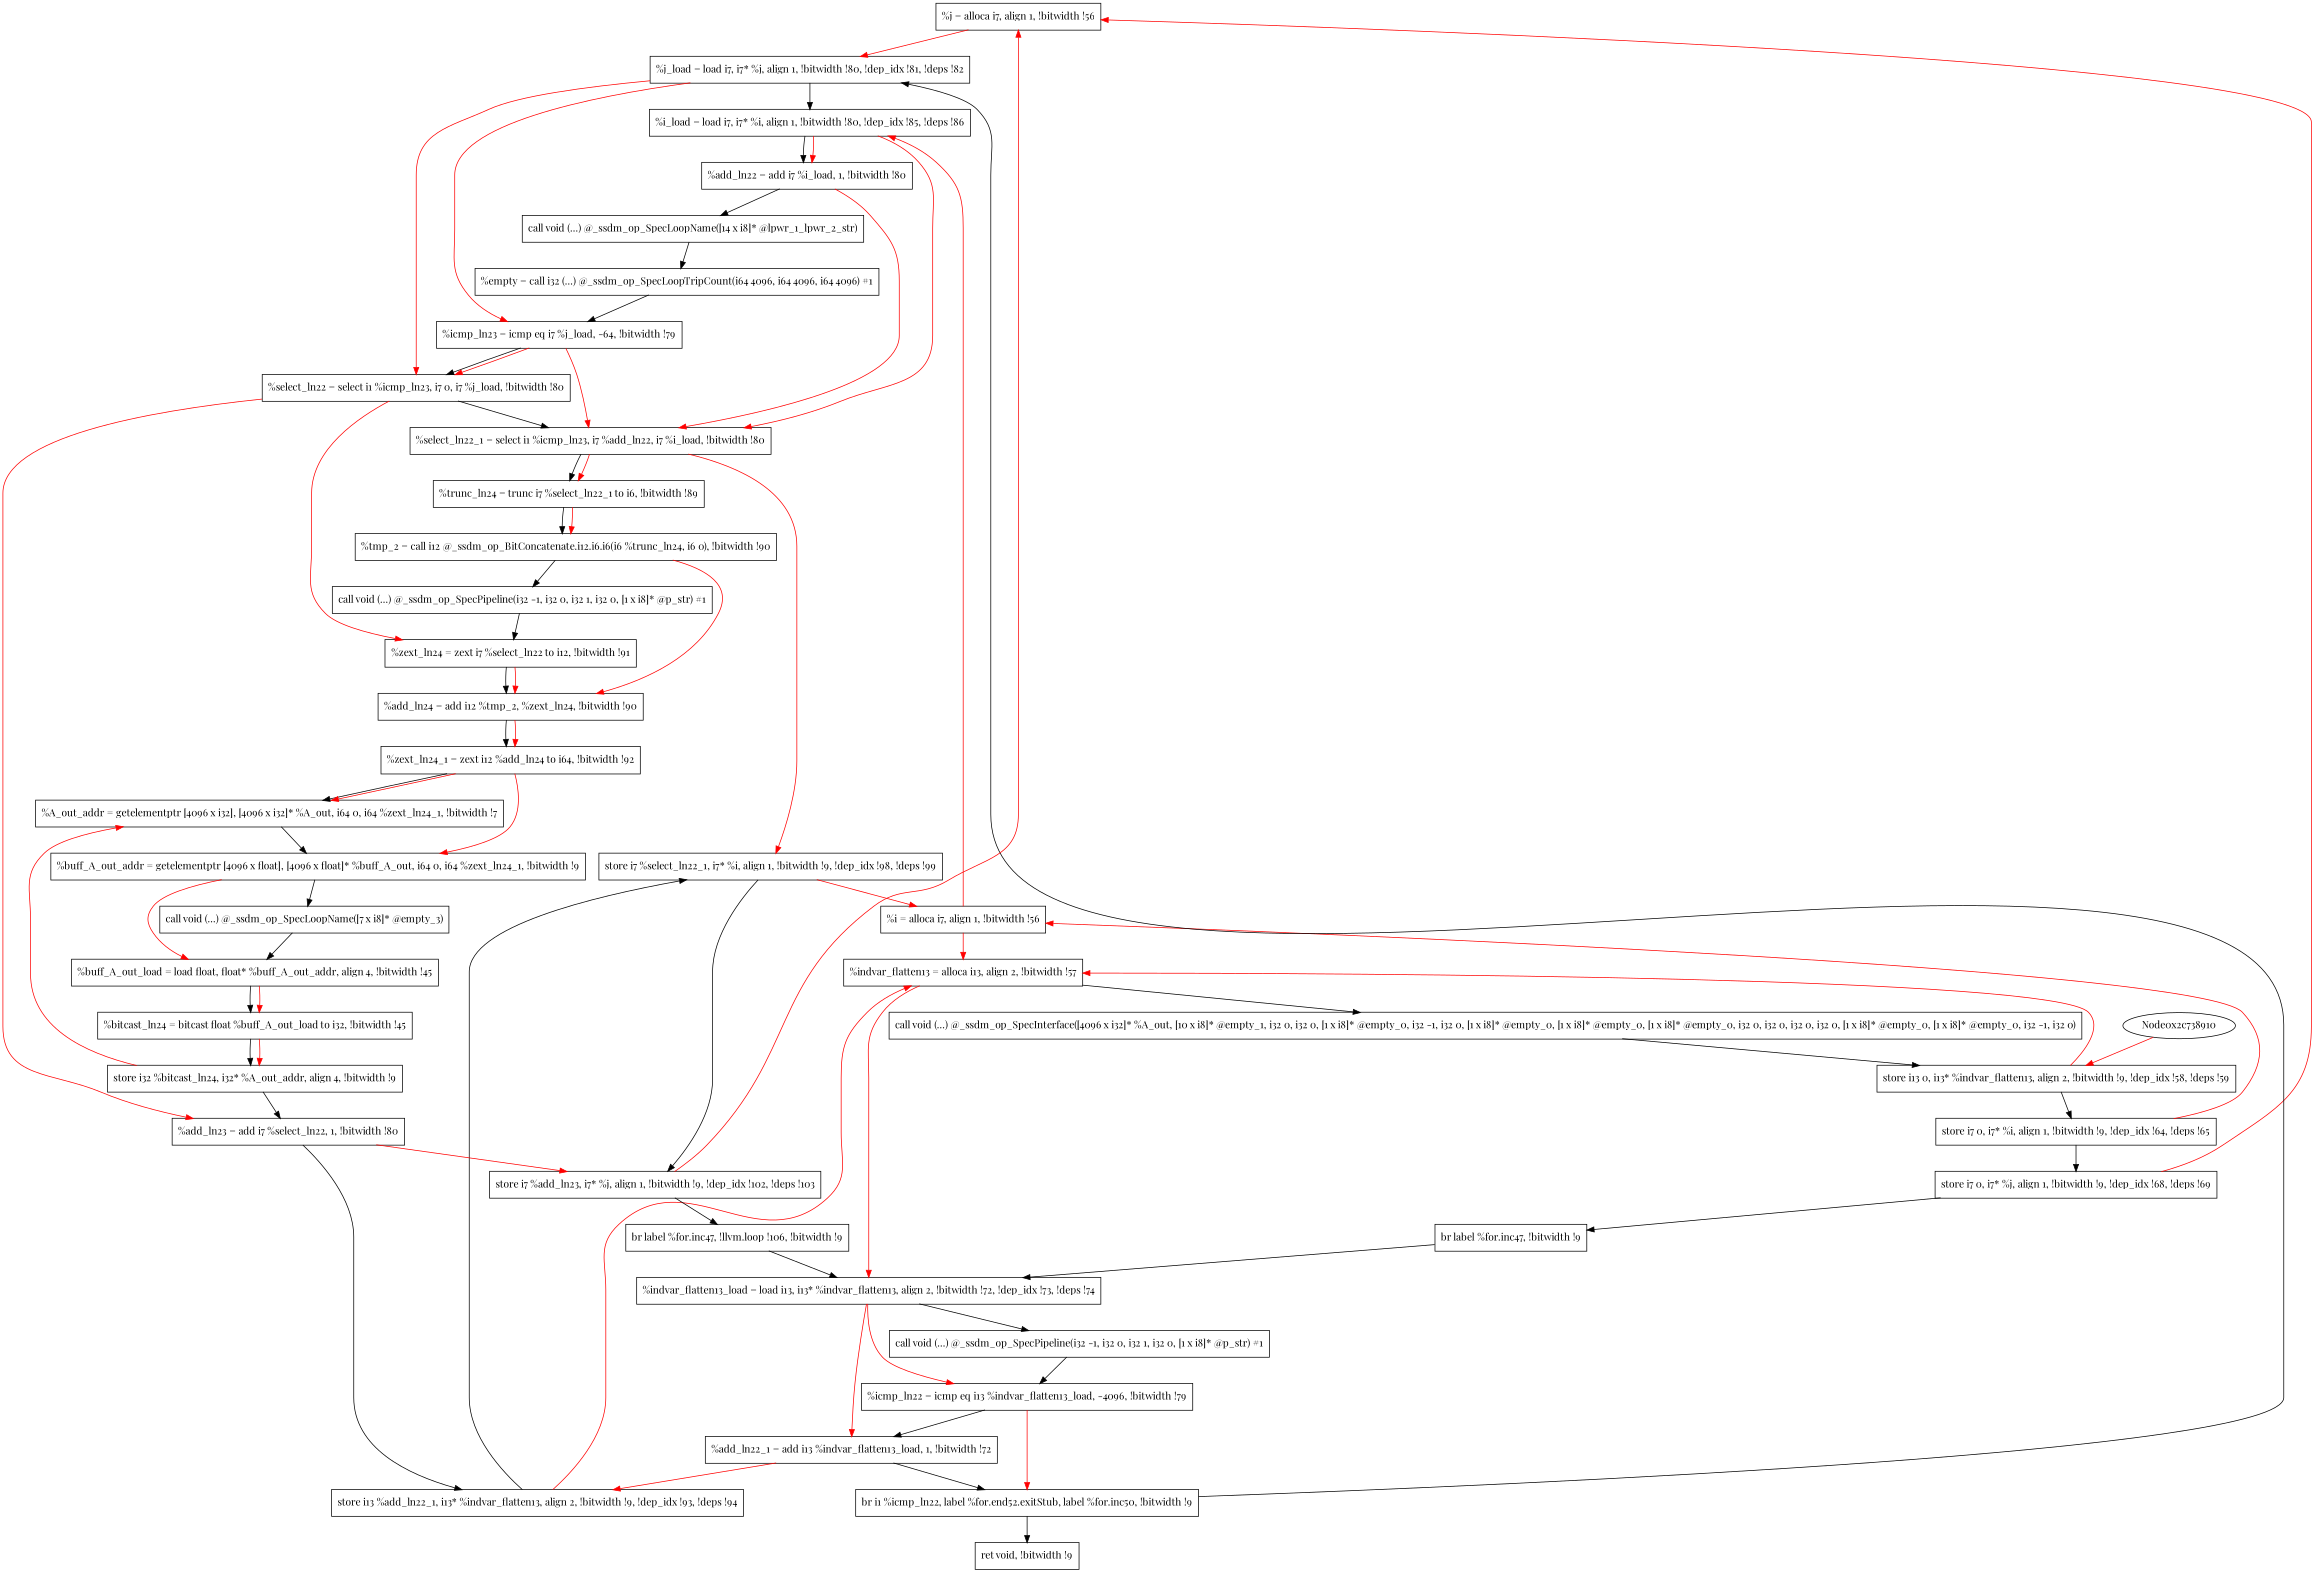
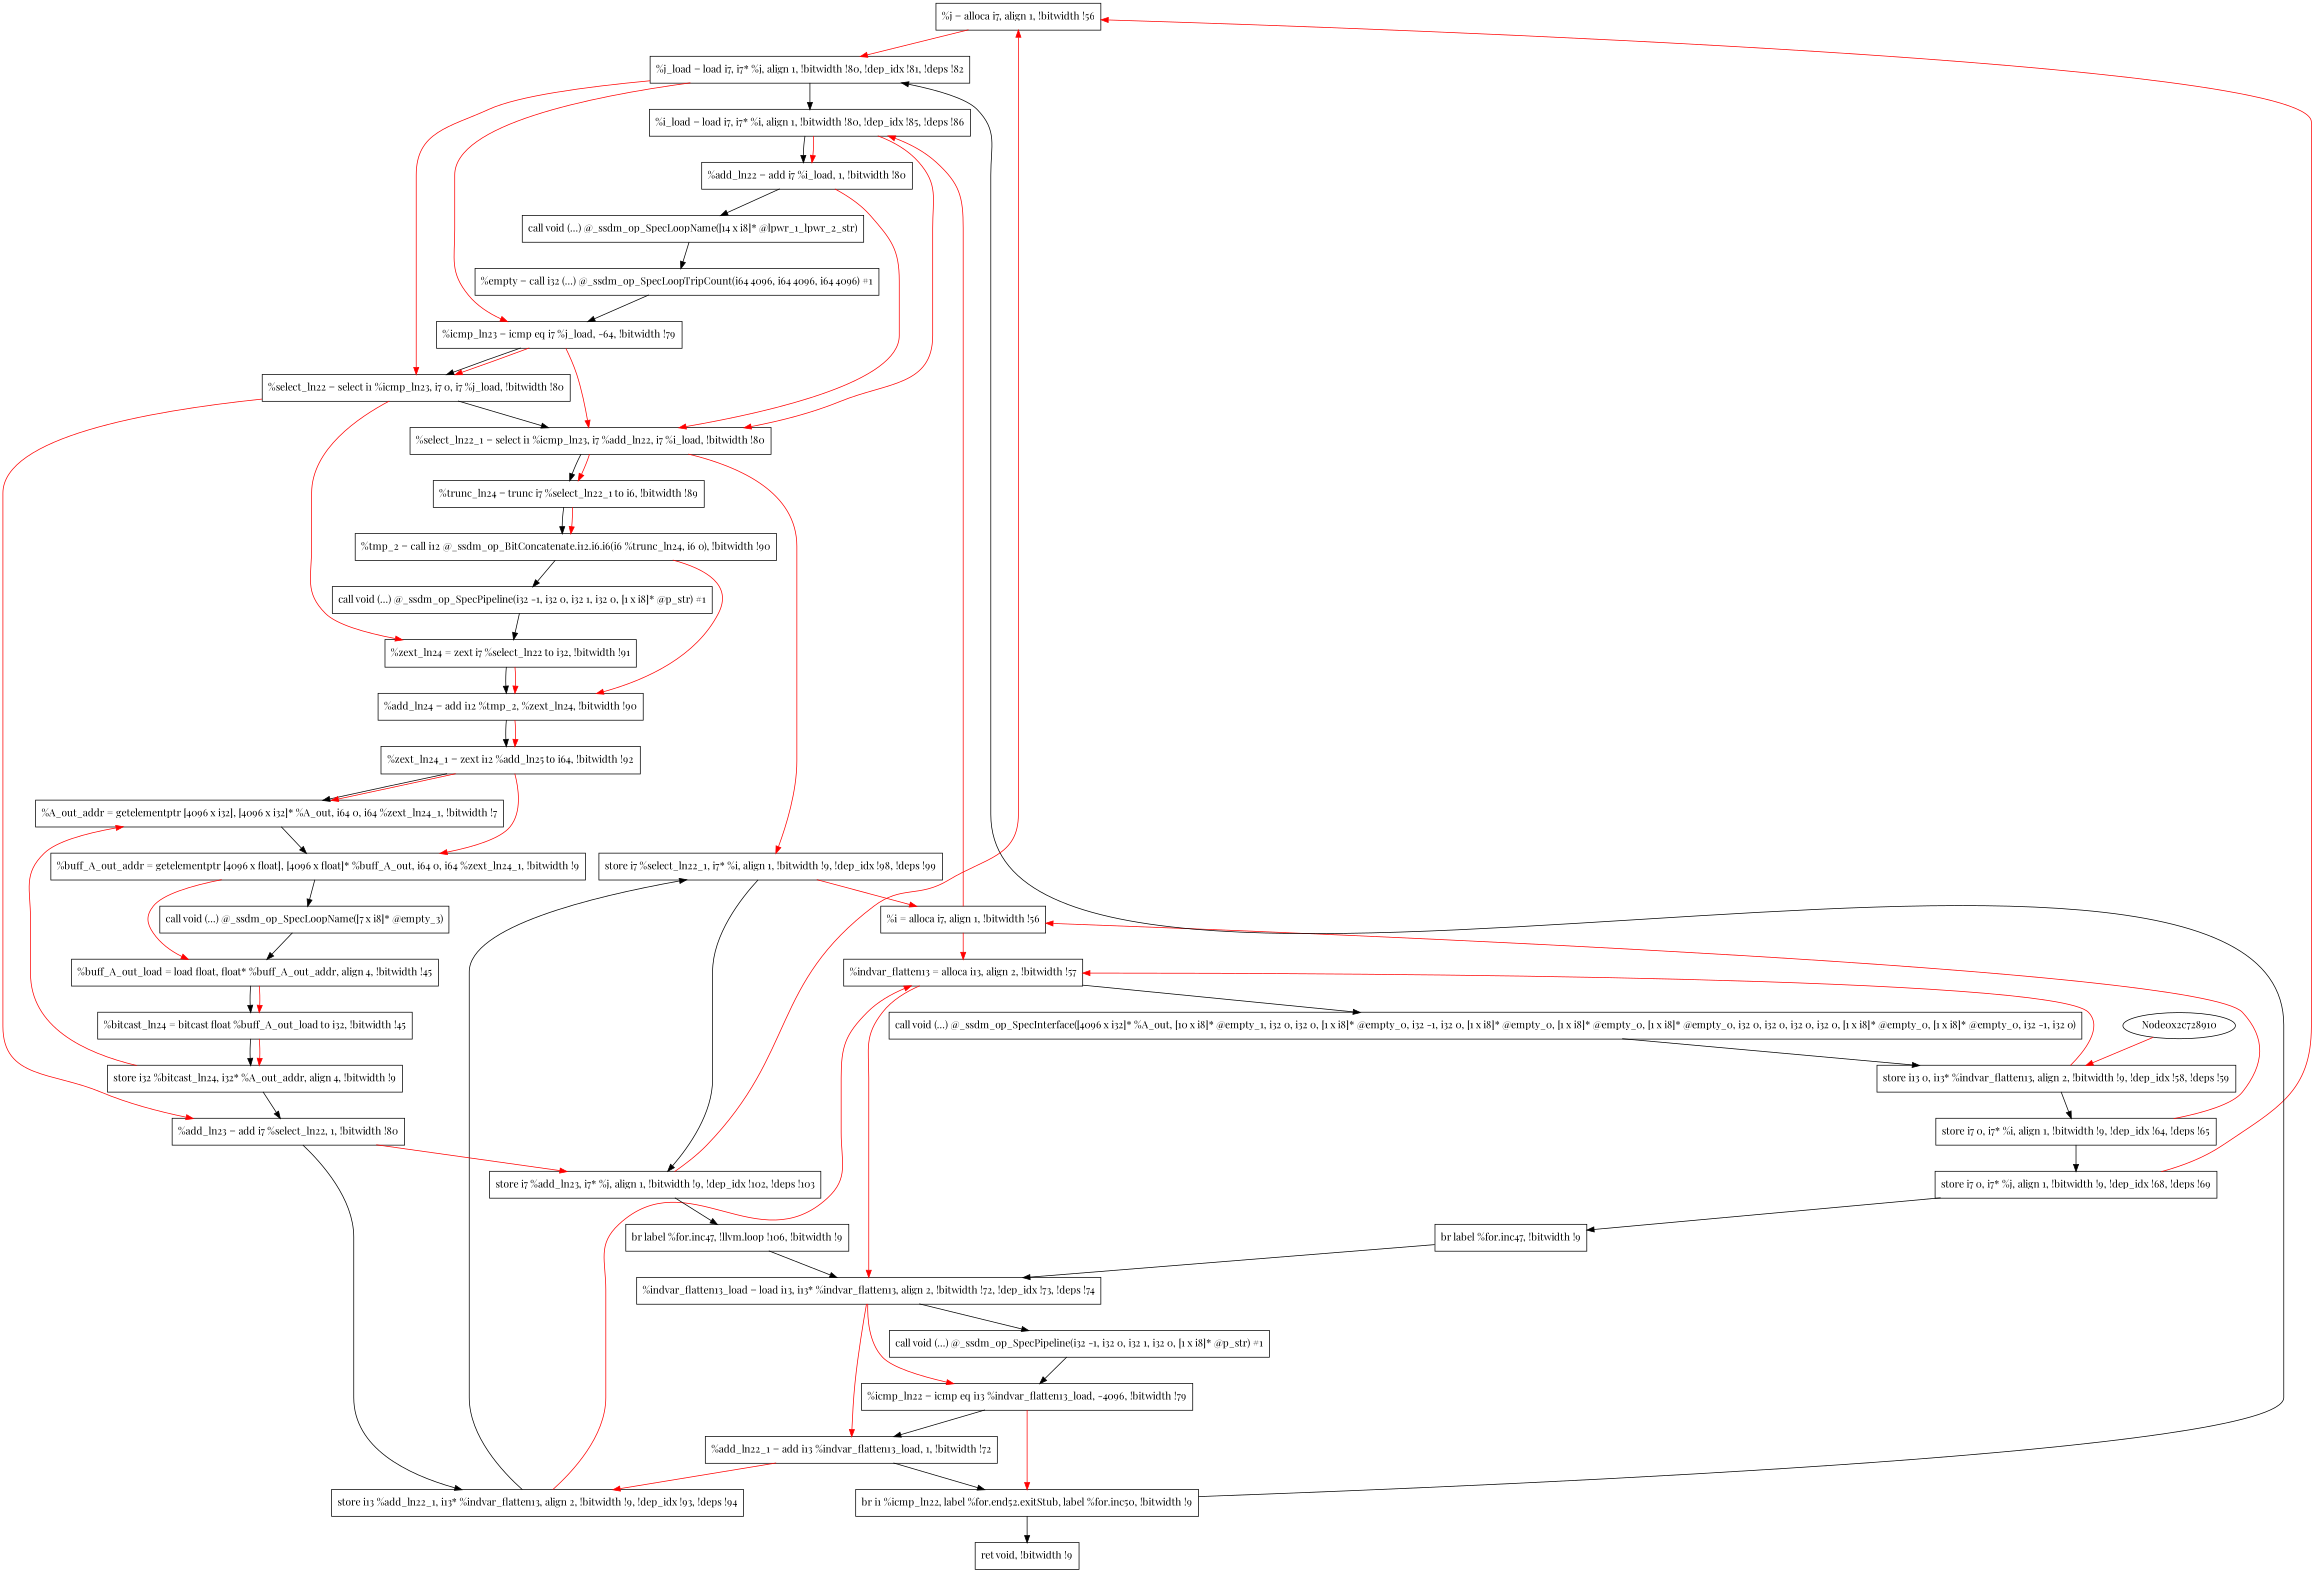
(511, 653) -> (511, 653)
(511, 760) -> (511, 760)
(2179, 1026) -> (2179, 1026)
